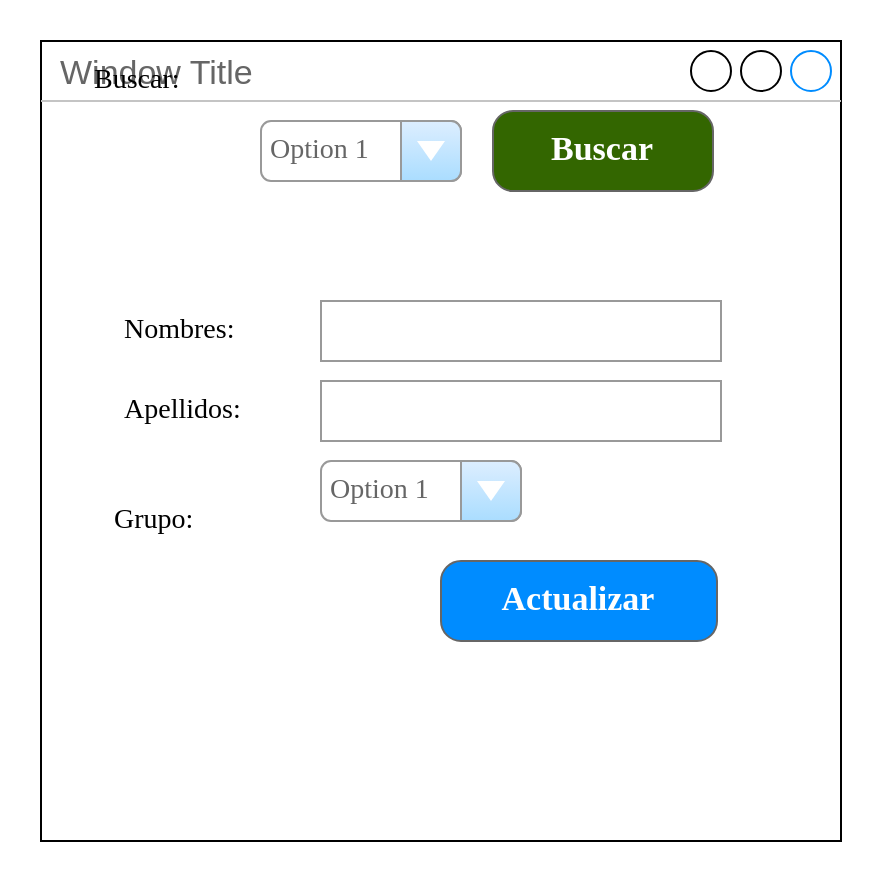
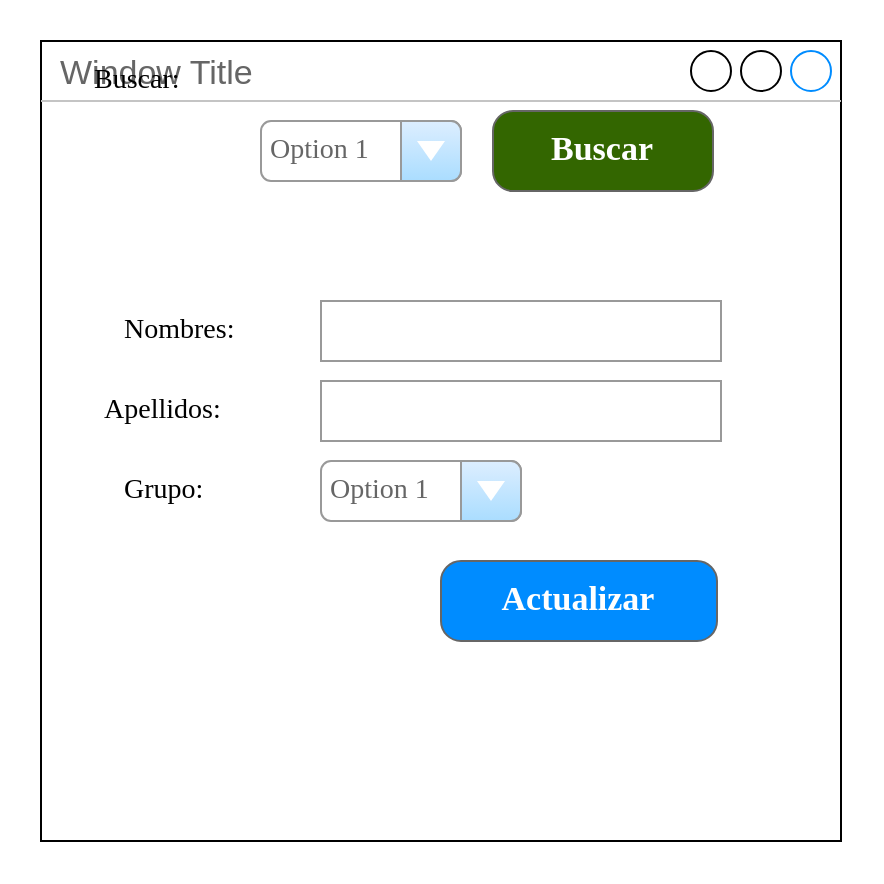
(201, 411) -> (181, 411)
(191, 521) -> (201, 491)
